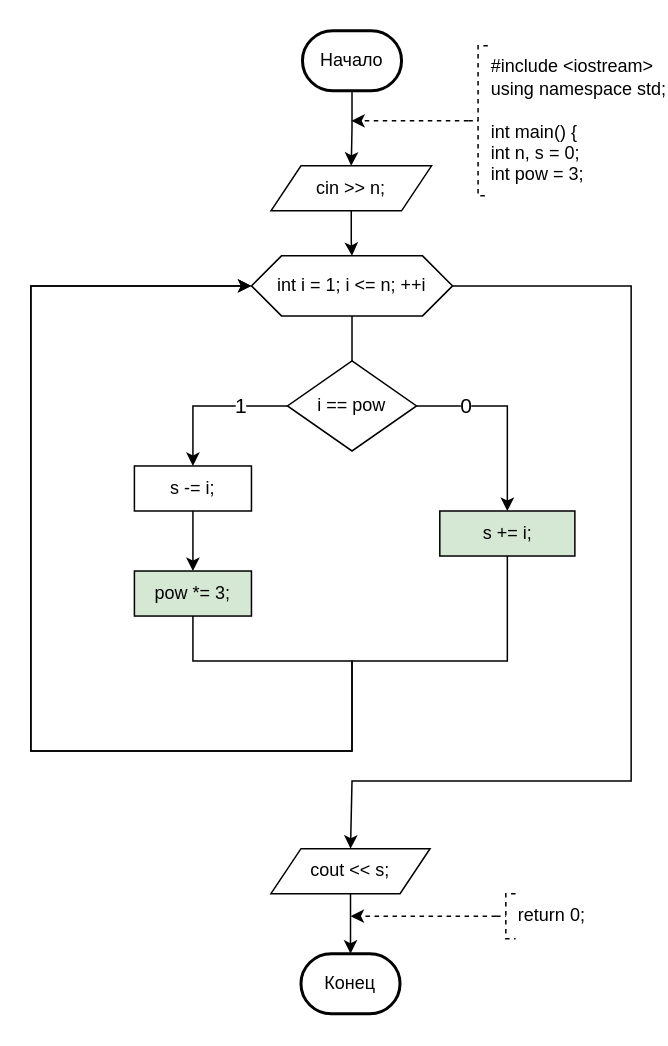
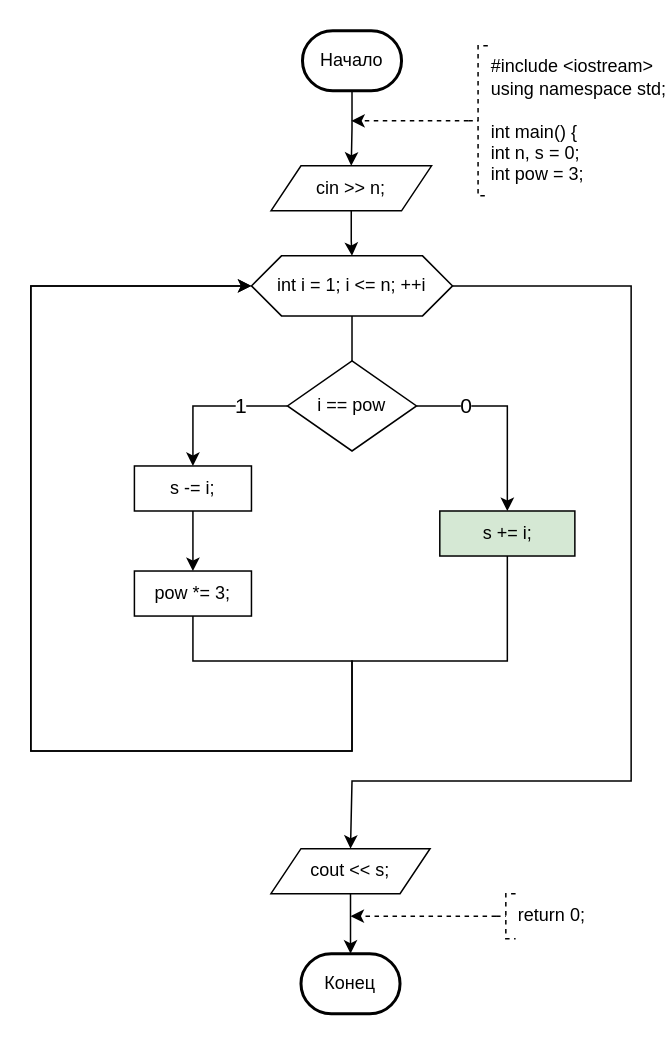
(193, 593) -> (193, 593)
